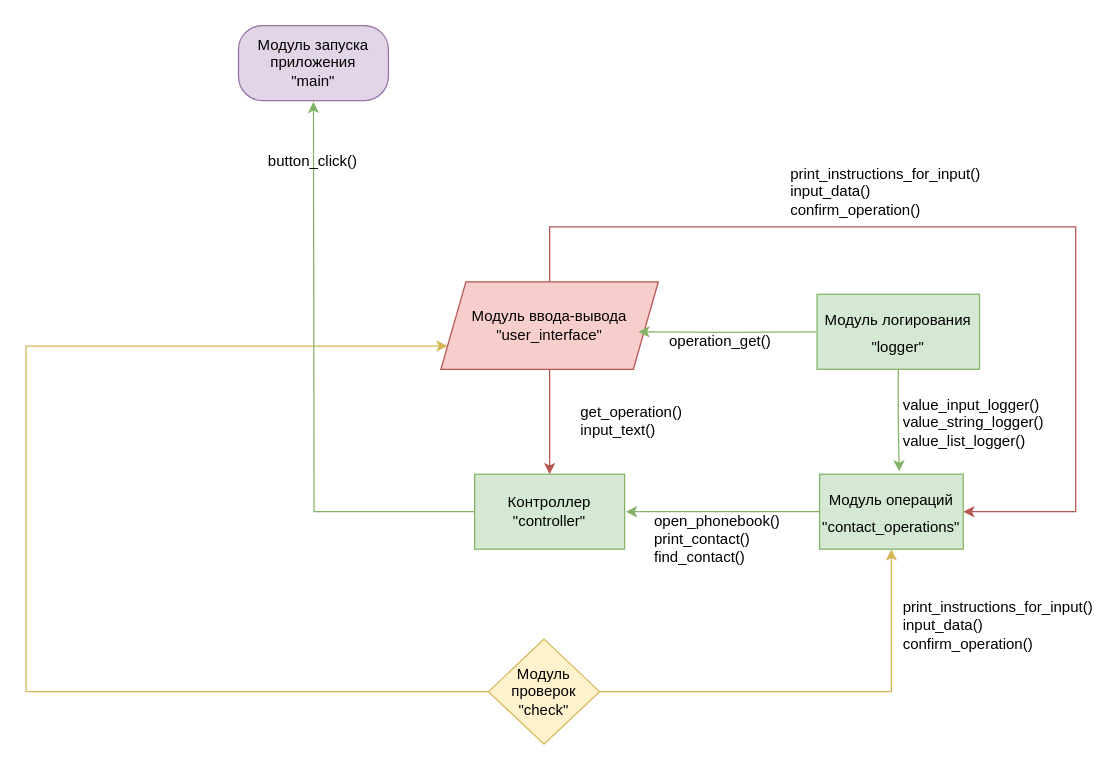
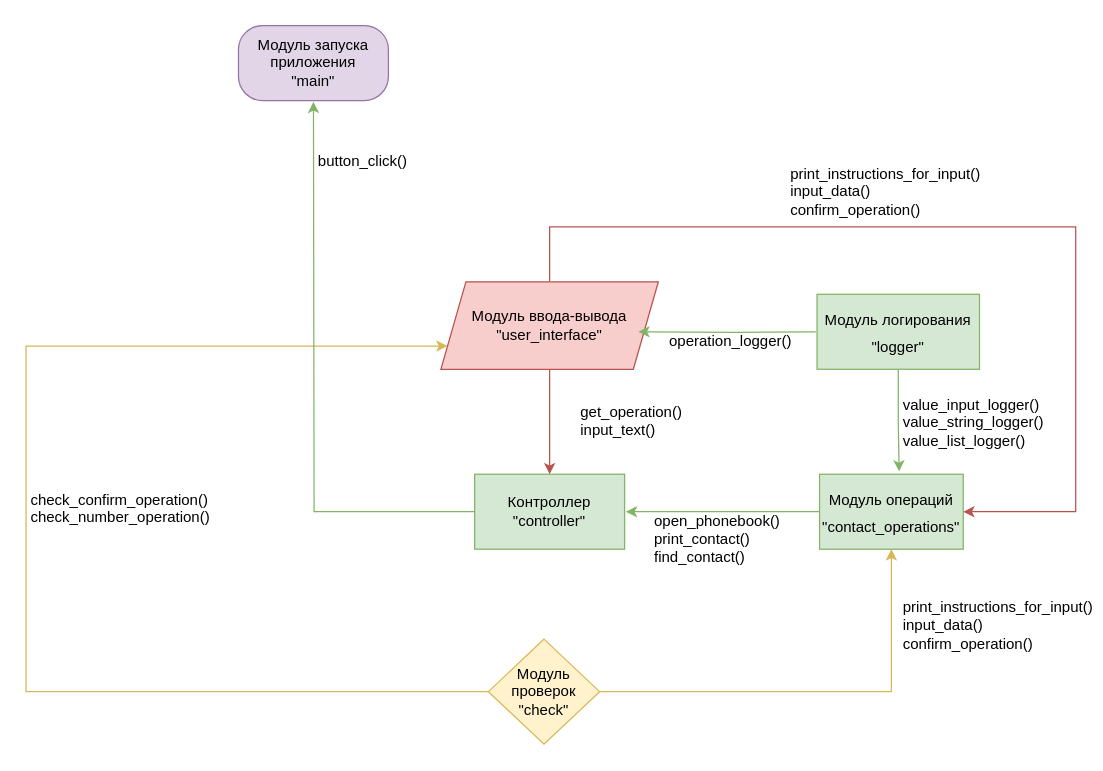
(328, 163) -> (378, 163)
(730, 342) -> (741, 342)
none -> (122, 524)
